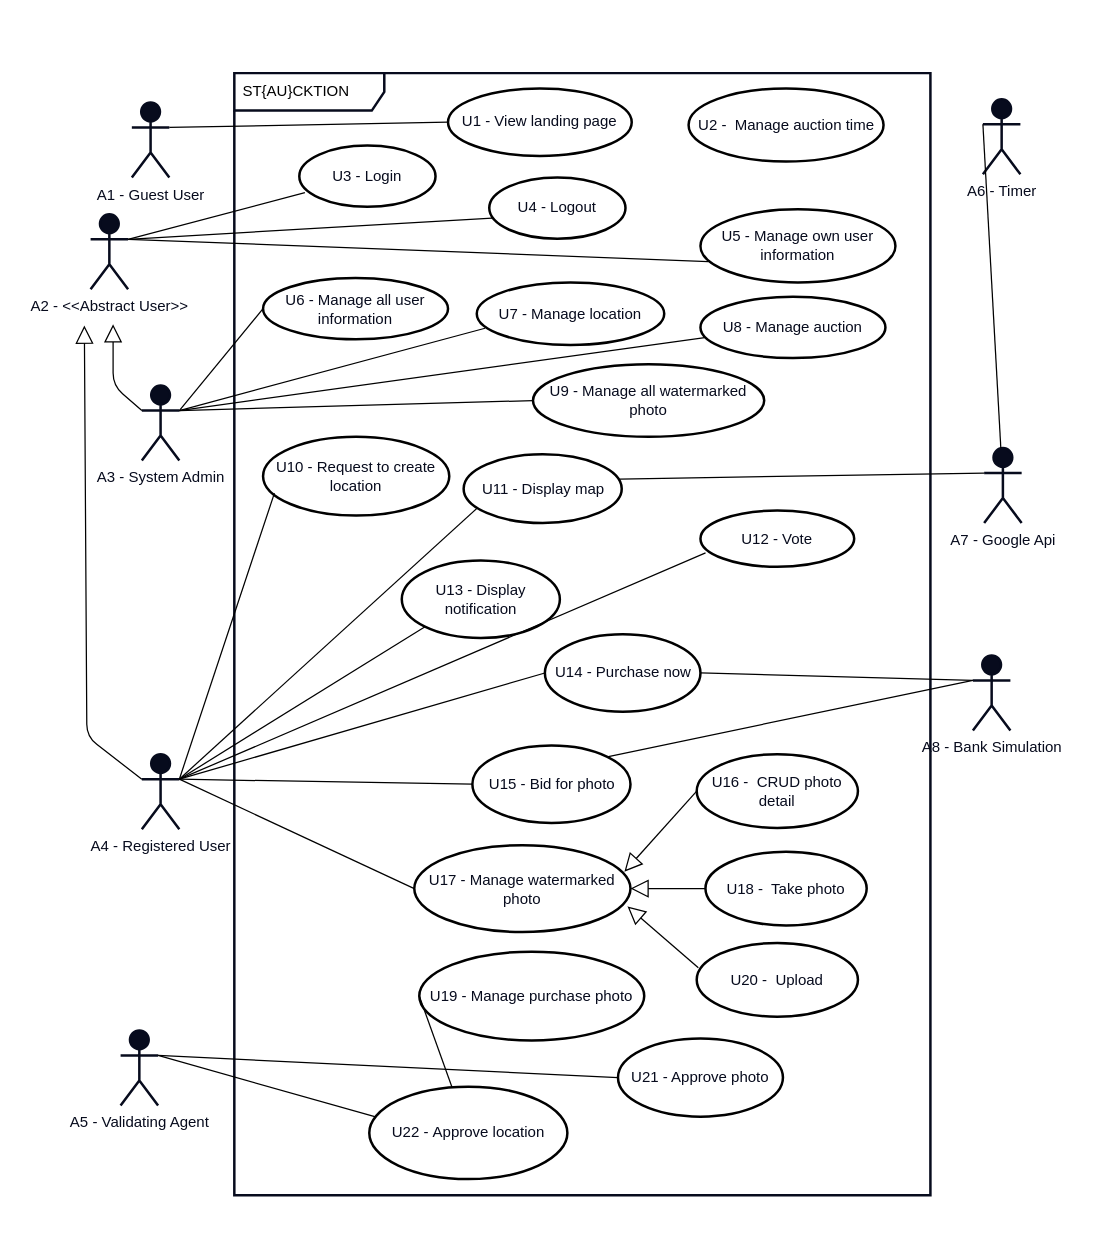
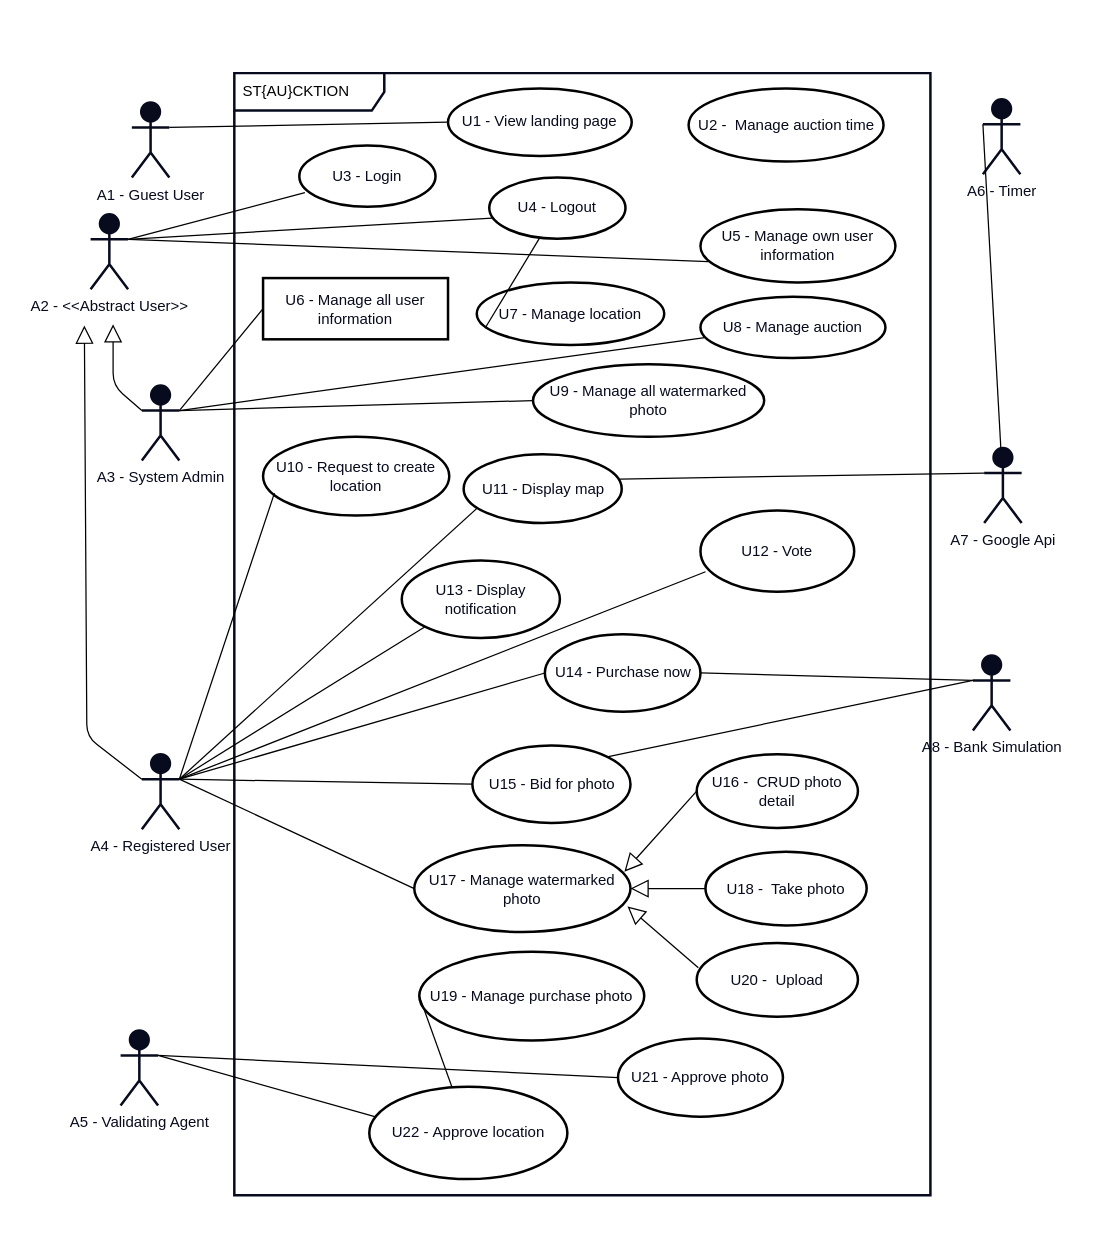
(356, 309) -> (356, 309)
(342, 367) -> (512, 283)
(778, 539) -> (778, 551)
